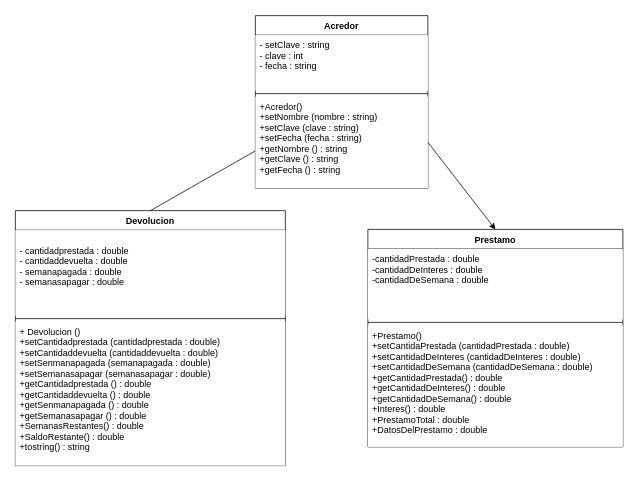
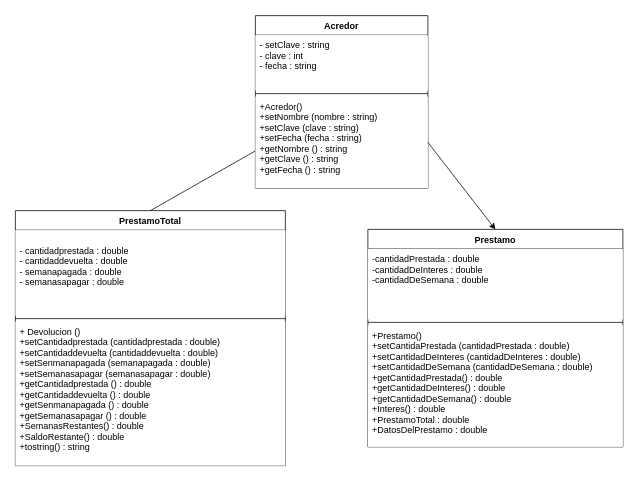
(150, 221) -> (150, 221)
